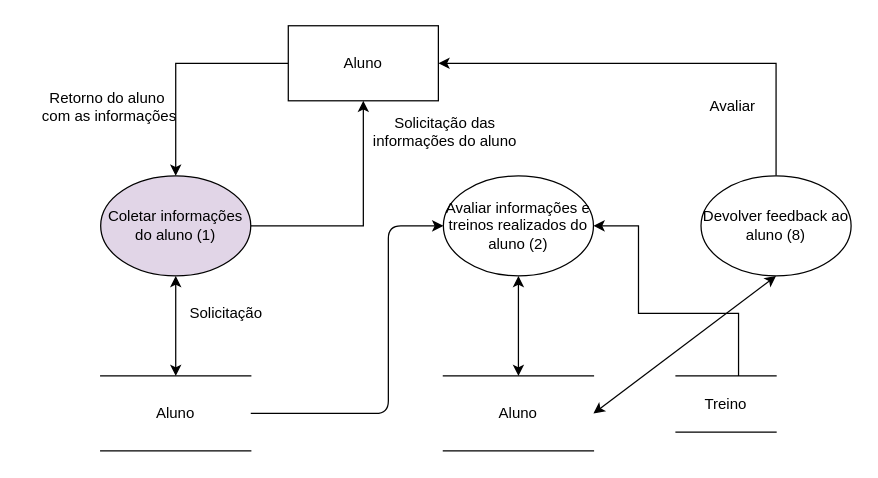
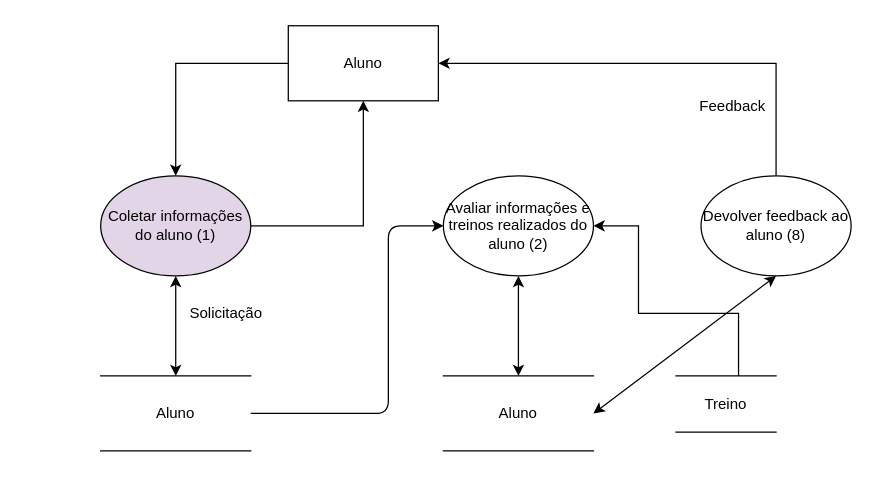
(107, 107) -> none
(733, 107) -> (733, 107)
(444, 132) -> none
